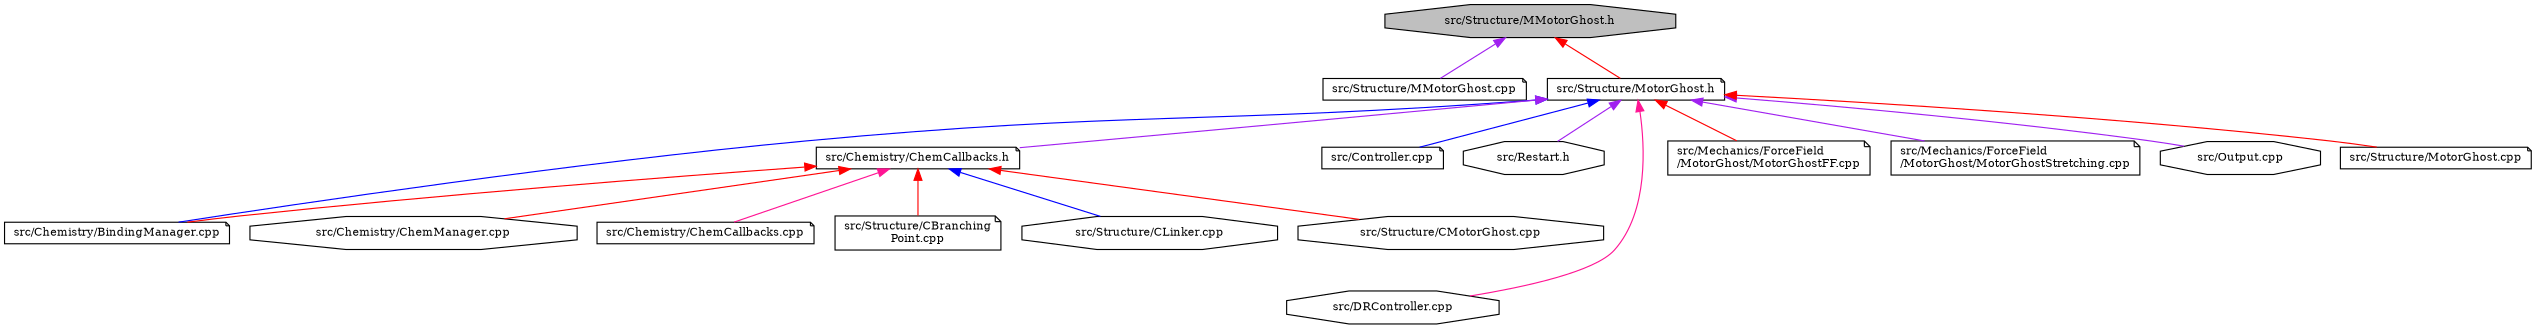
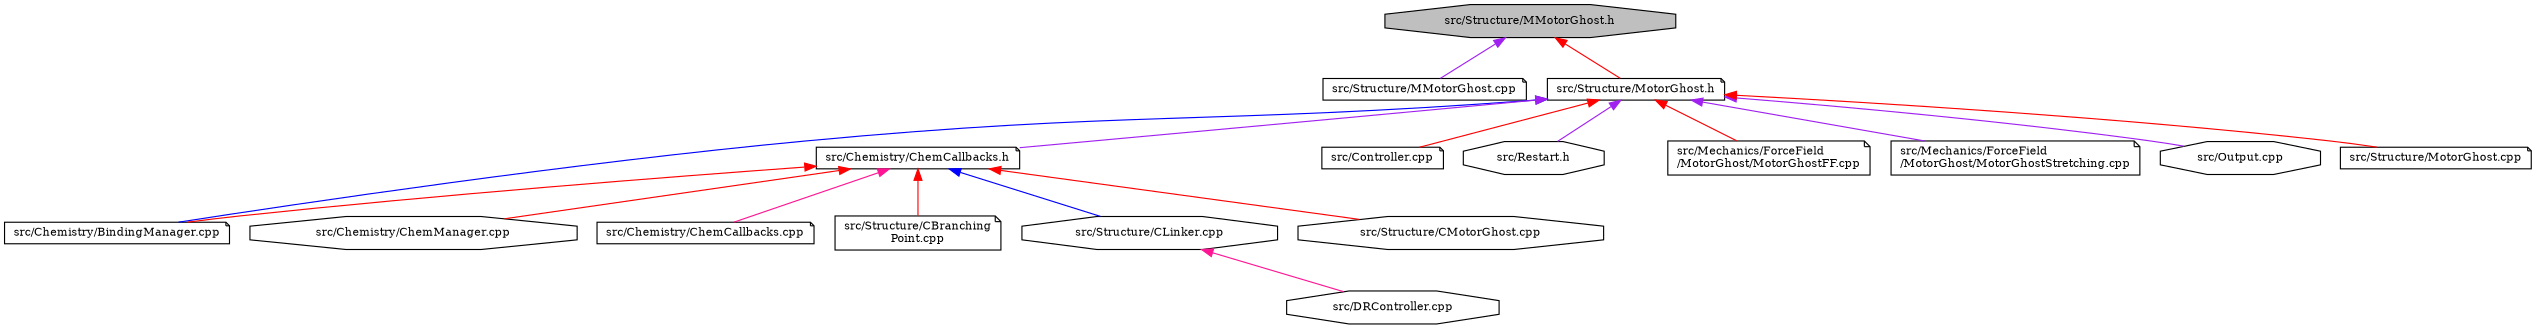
(1504, 125) -> (1504, 125)
(1611, 253) -> (1278, 272)
